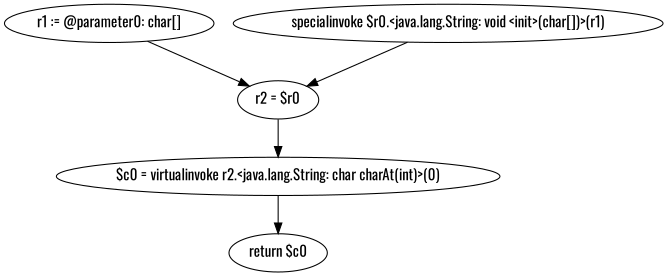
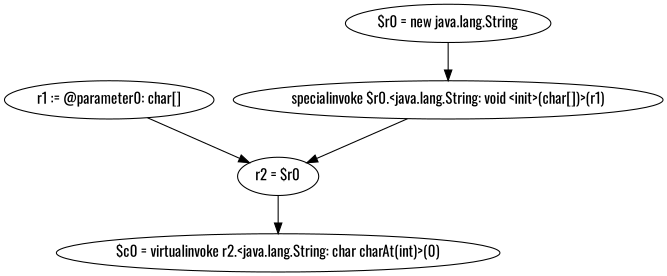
none -> (448, 23)
(278, 253) -> none
